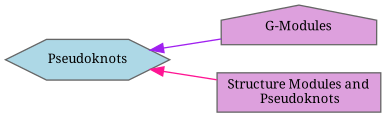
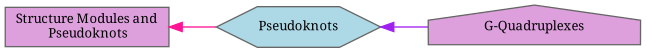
(299, 27) -> (534, 27)
(190, 76) -> (199, 27)
